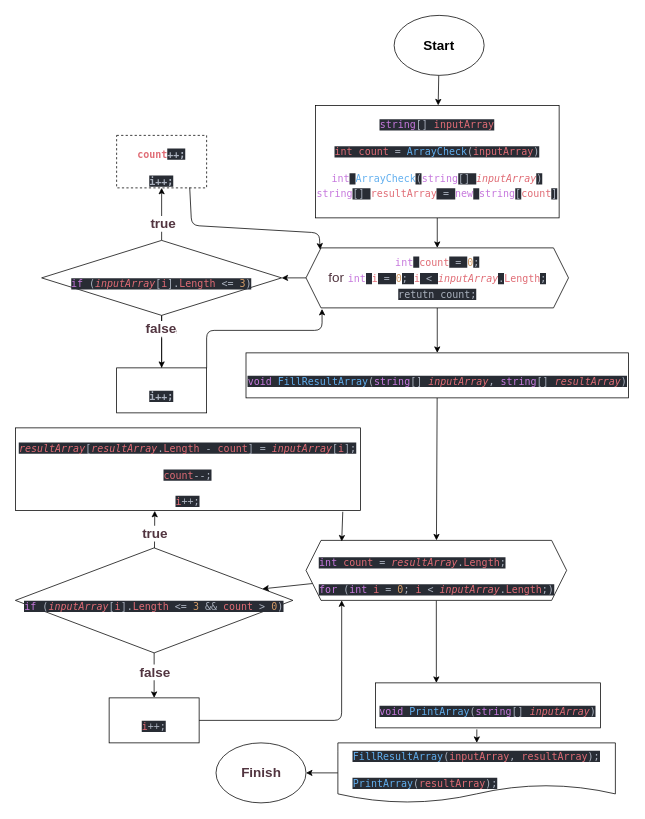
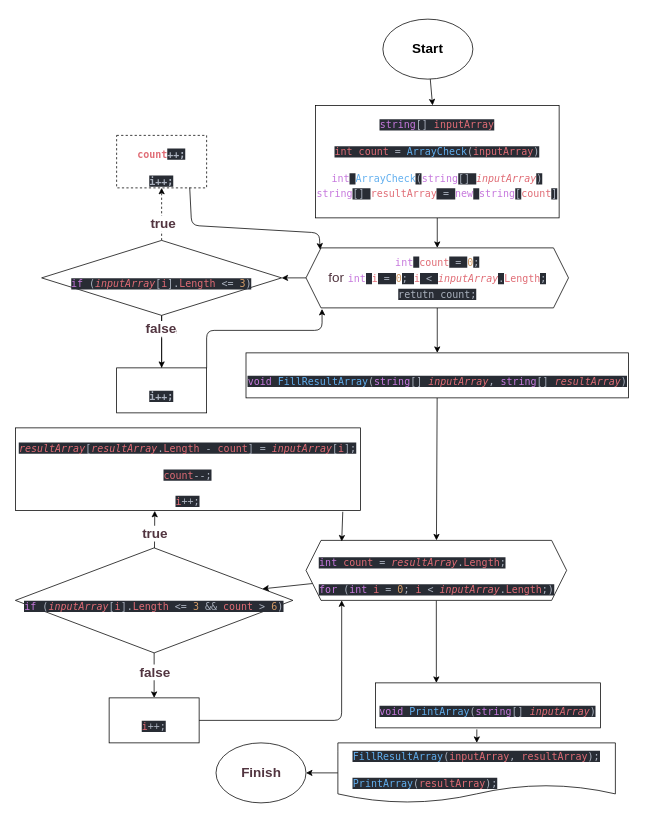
(439, 45) -> (428, 49)
(162, 205) -> (162, 205)
(154, 600) -> (154, 600)
